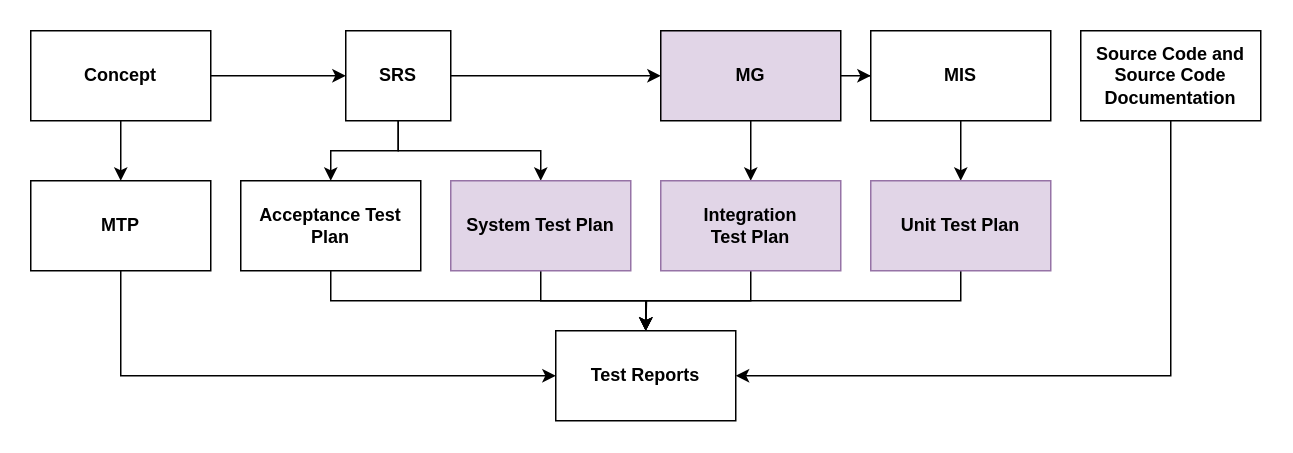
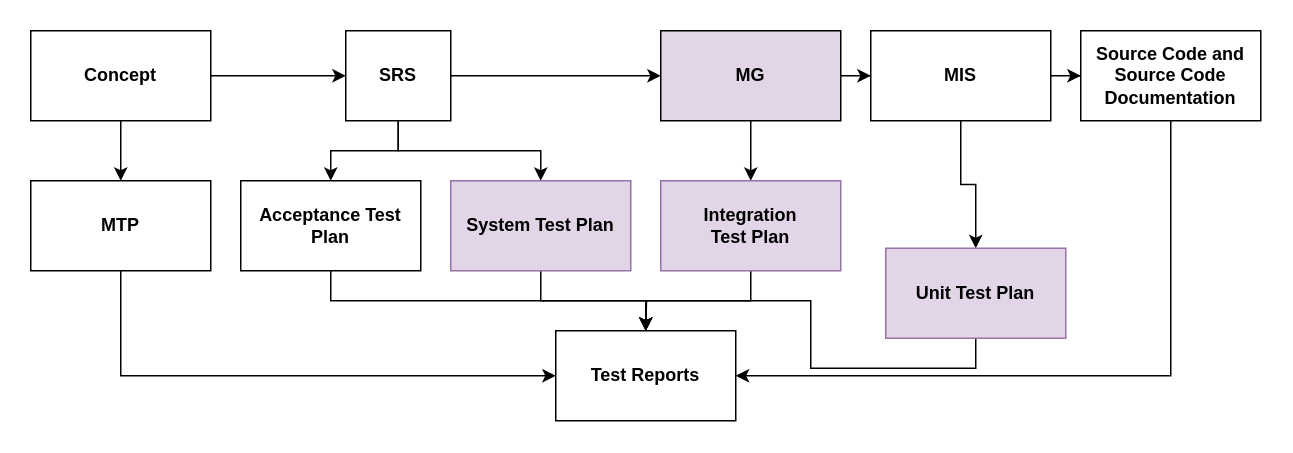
none -> (1071, 76)
(961, 226) -> (976, 293)
